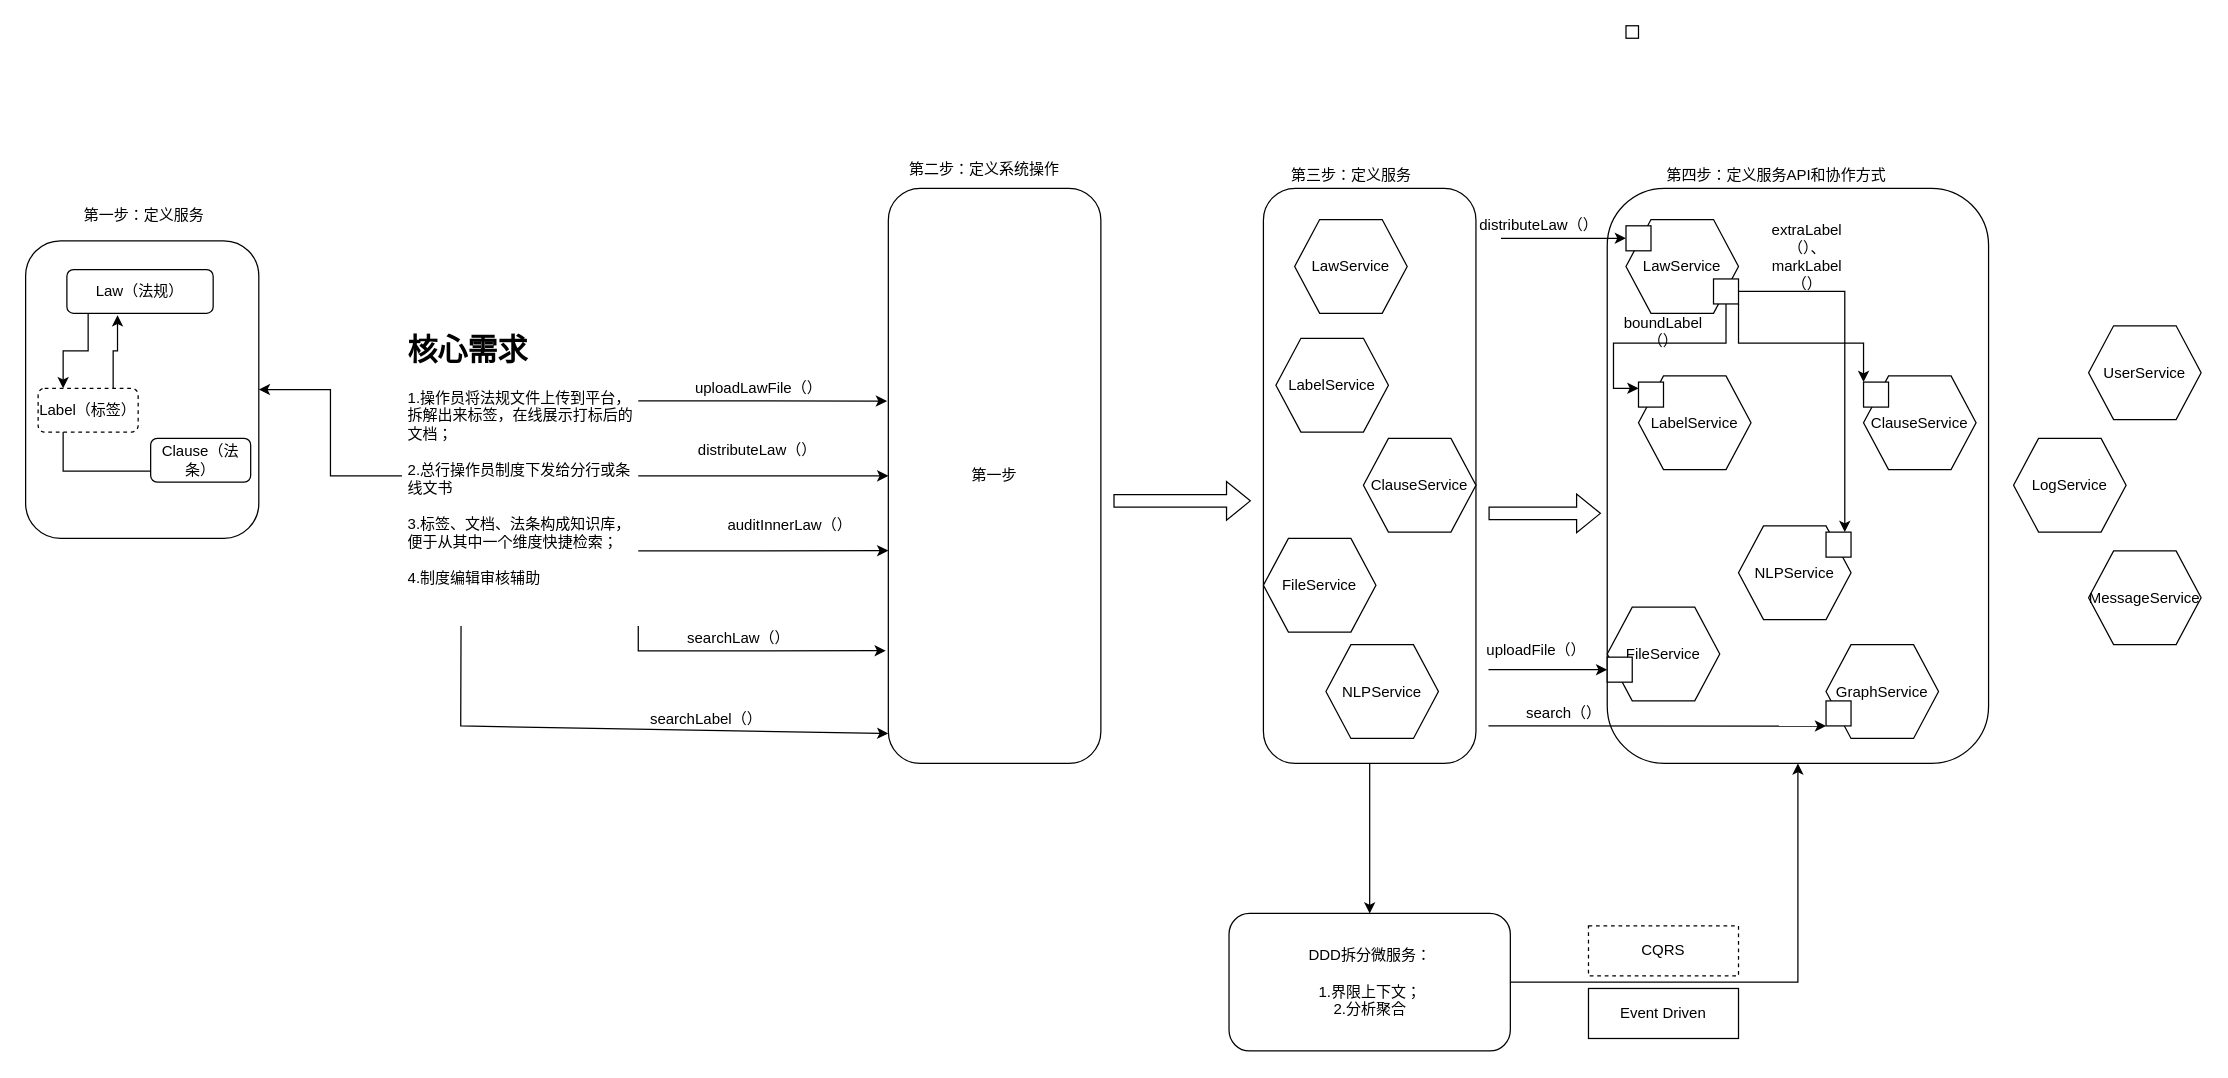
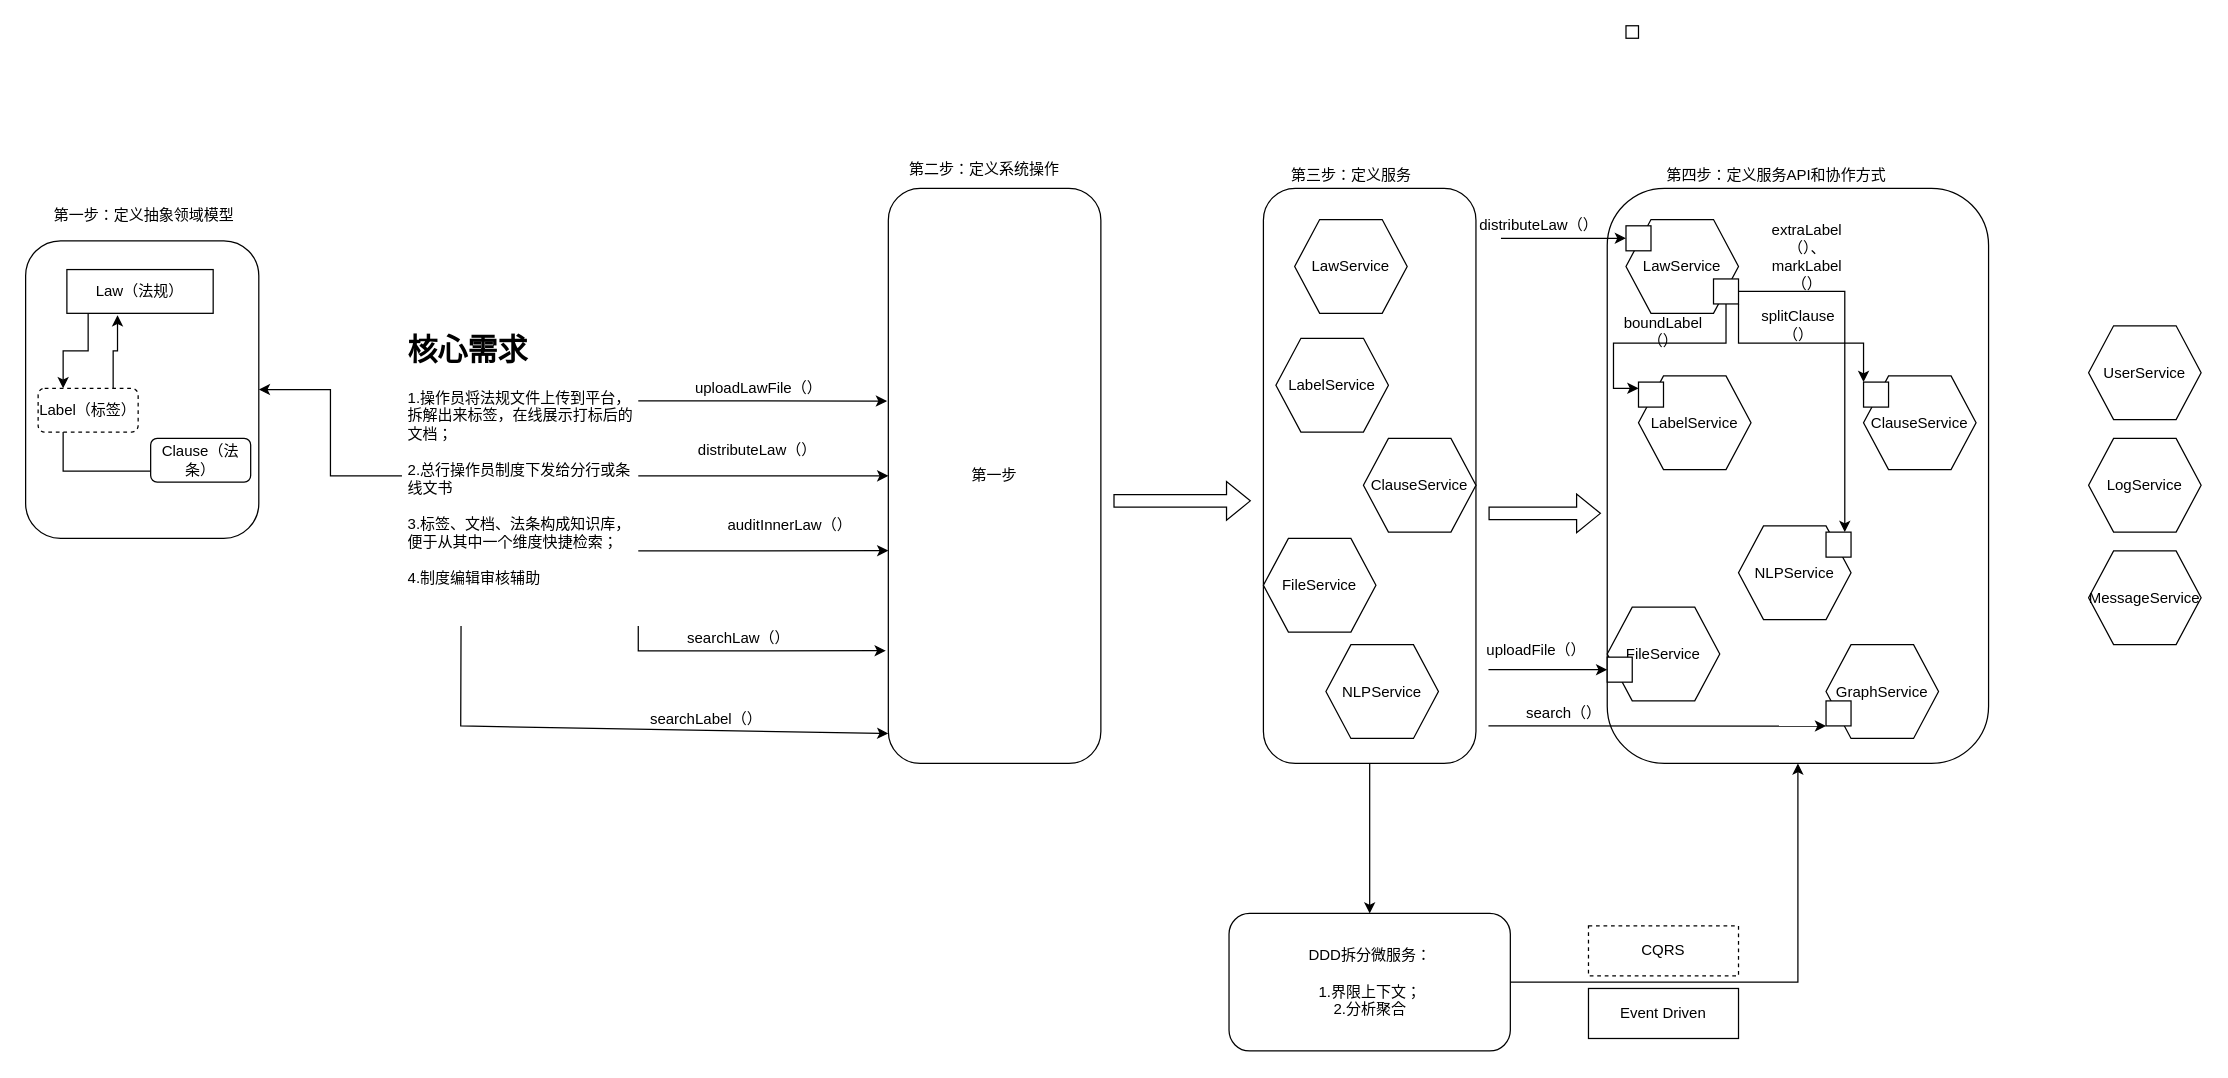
(144, 216) -> (144, 216)
(140, 291) -> (140, 291)
none -> (1798, 326)
(2069, 485) -> (2144, 485)
